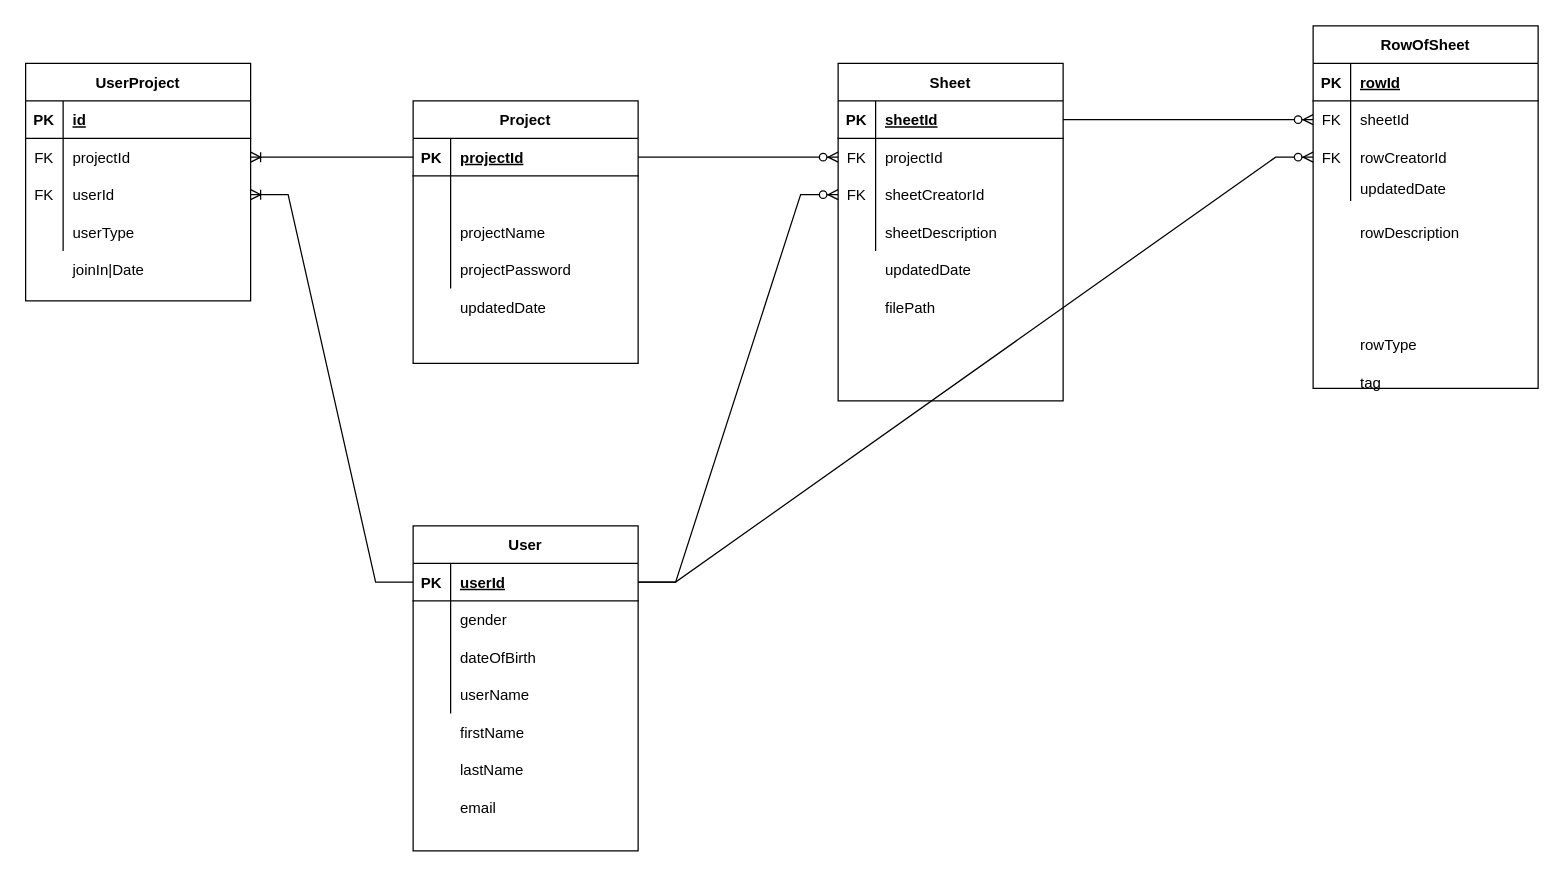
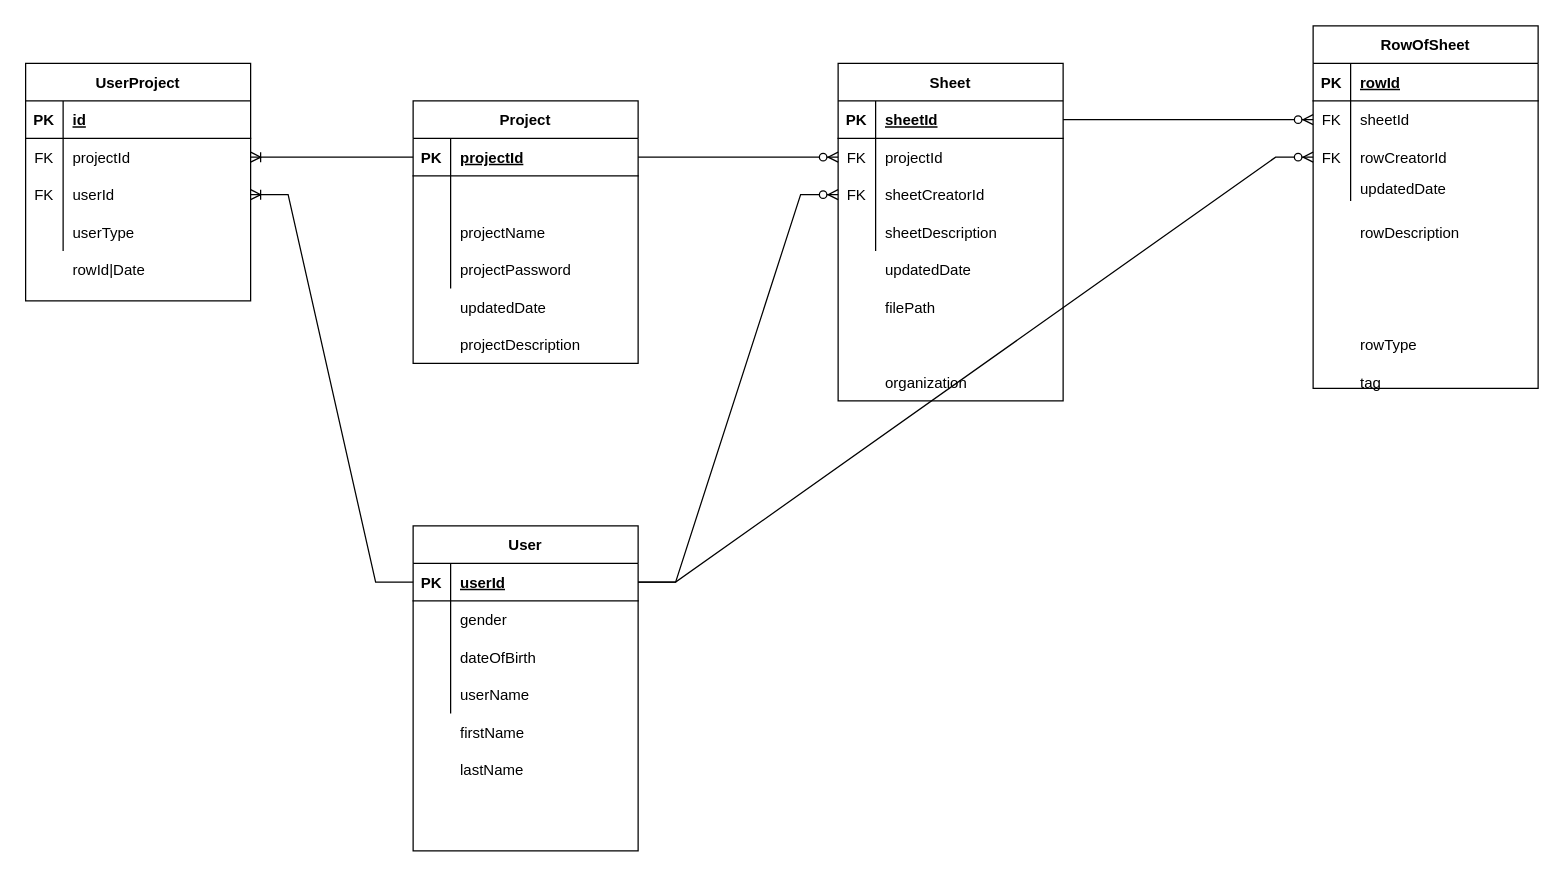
(115, 270) -> (113, 270)
none -> (544, 344)
none -> (969, 382)
(544, 807) -> none
